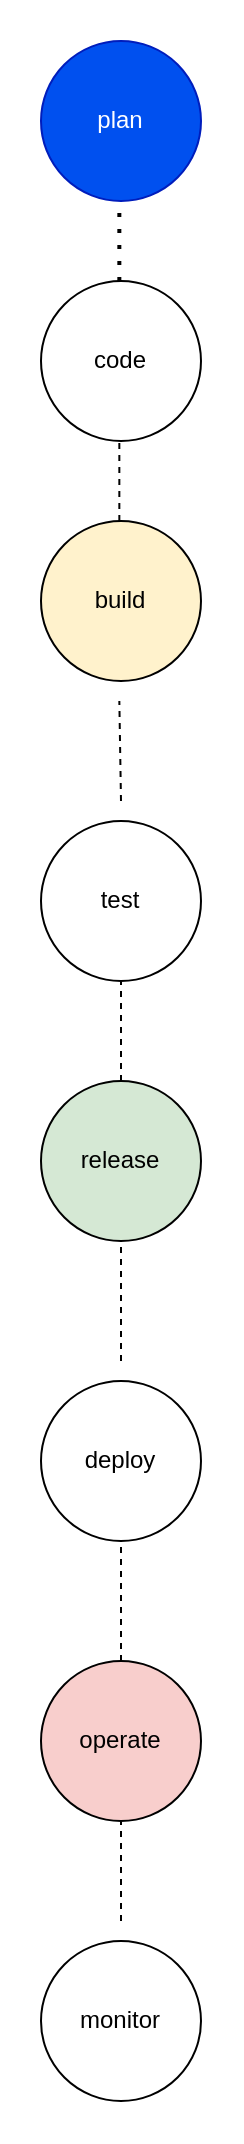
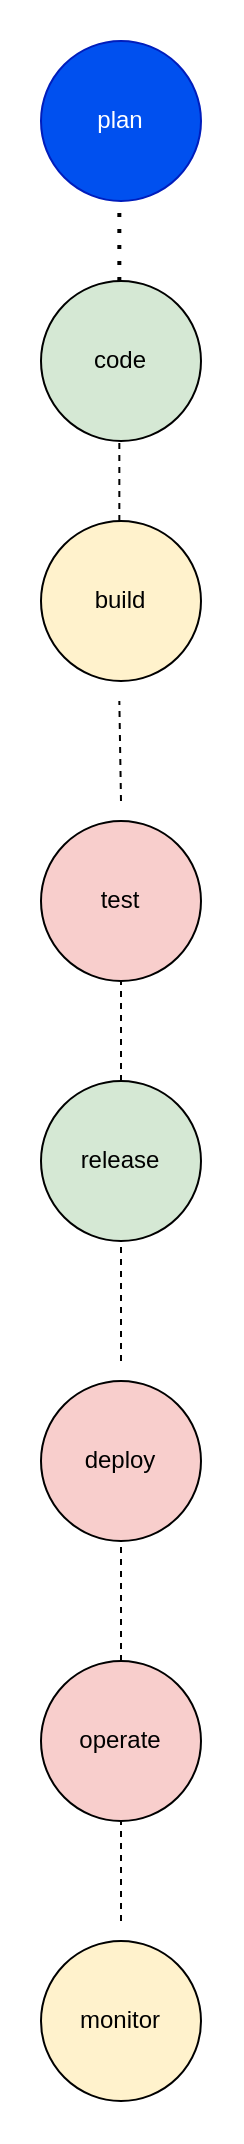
(121, 361) -> (121, 361)
(121, 901) -> (121, 901)
(121, 1461) -> (121, 1461)
(121, 2021) -> (121, 2021)
